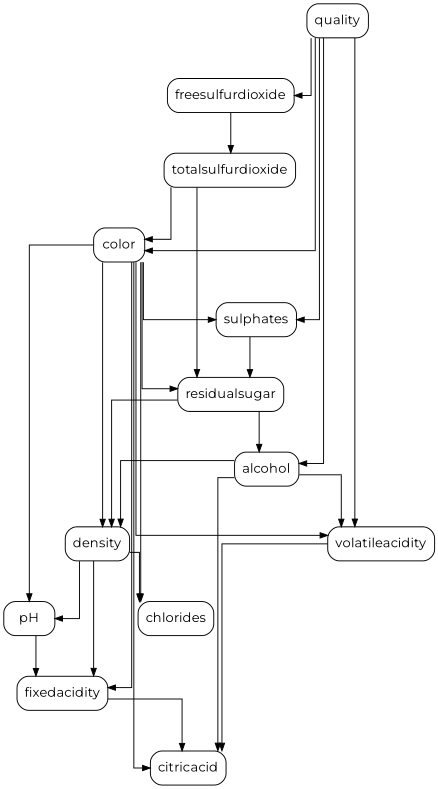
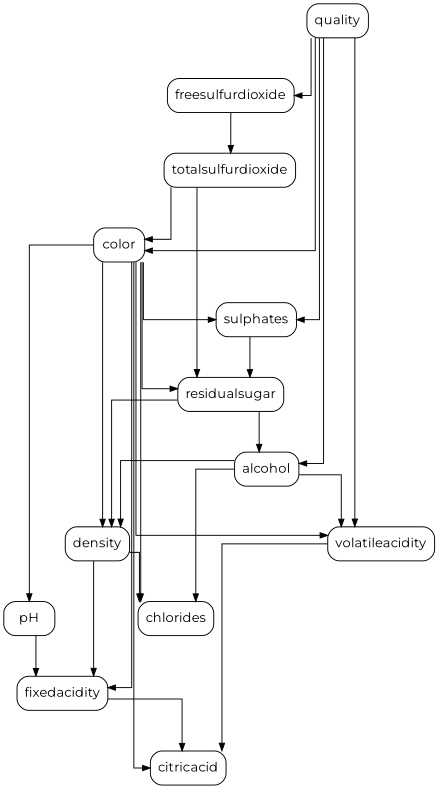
(79, 598) -> none
(218, 602) -> (196, 512)
